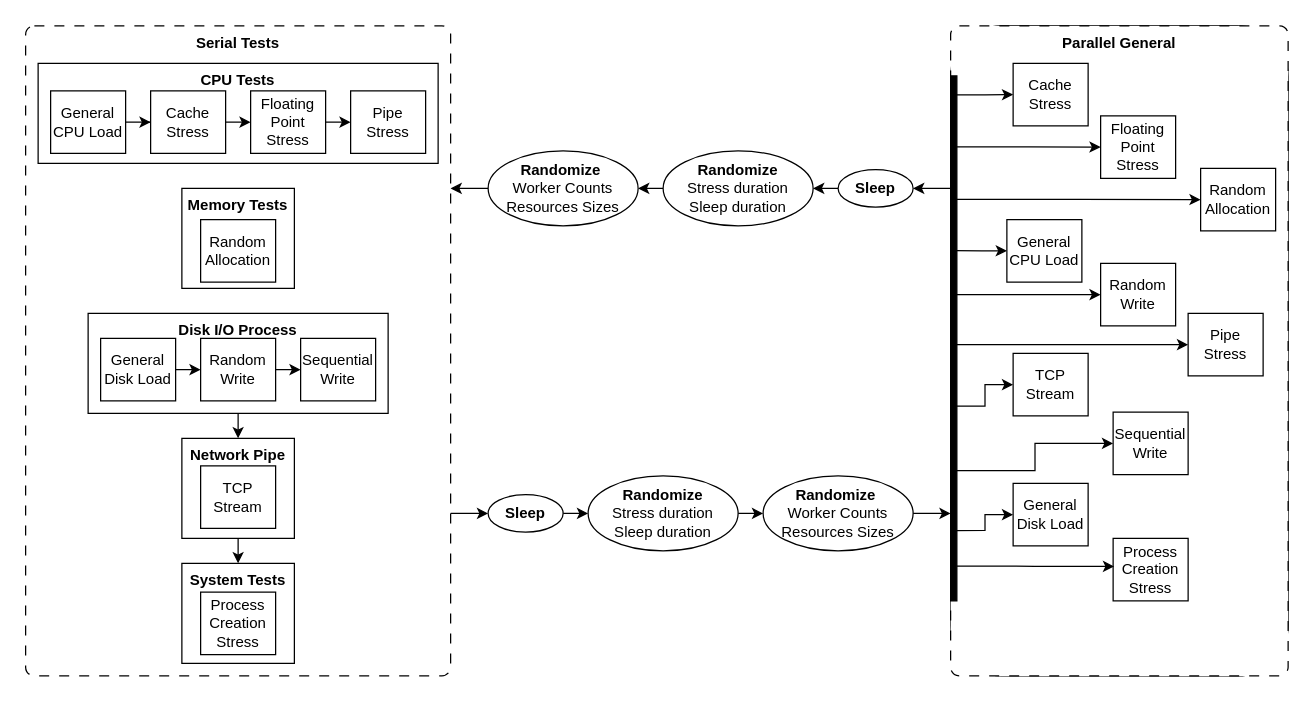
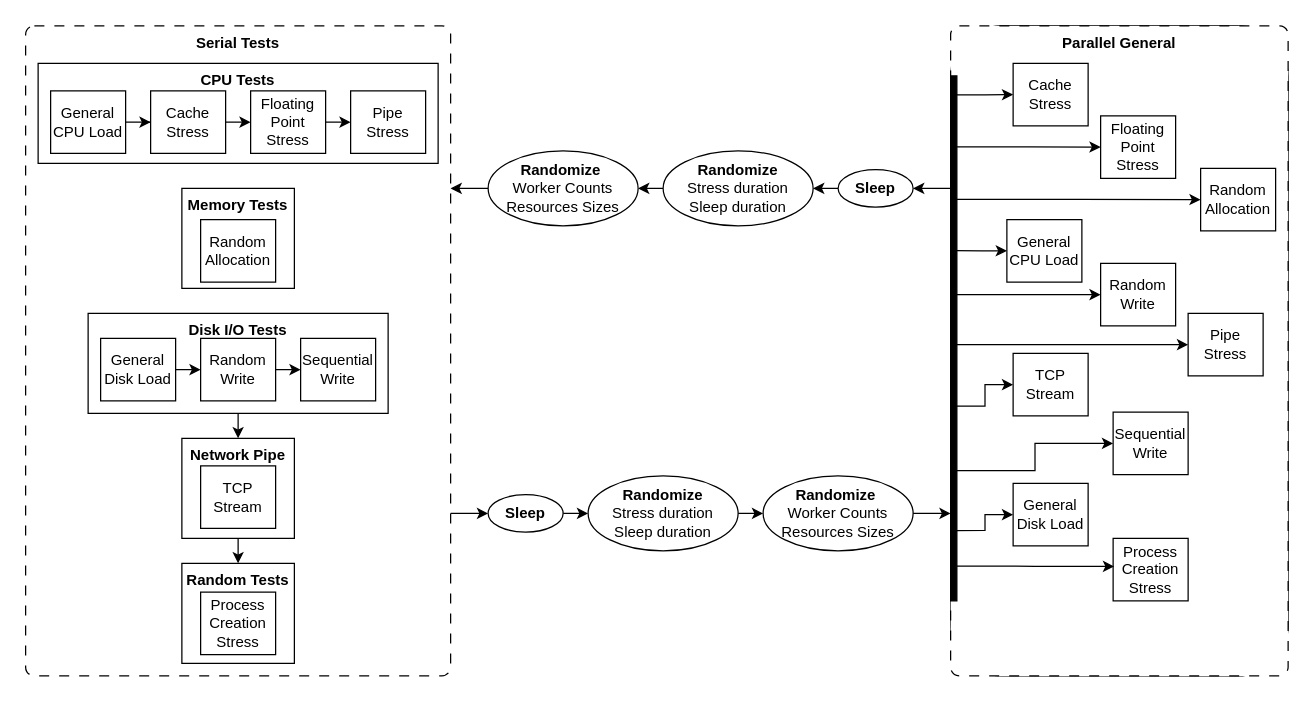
(238, 331) -> (238, 331)
(238, 581) -> (238, 581)
